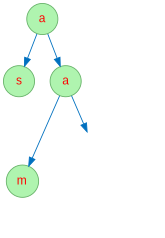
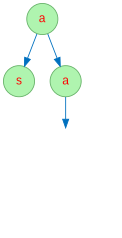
(22, 181) -> none
